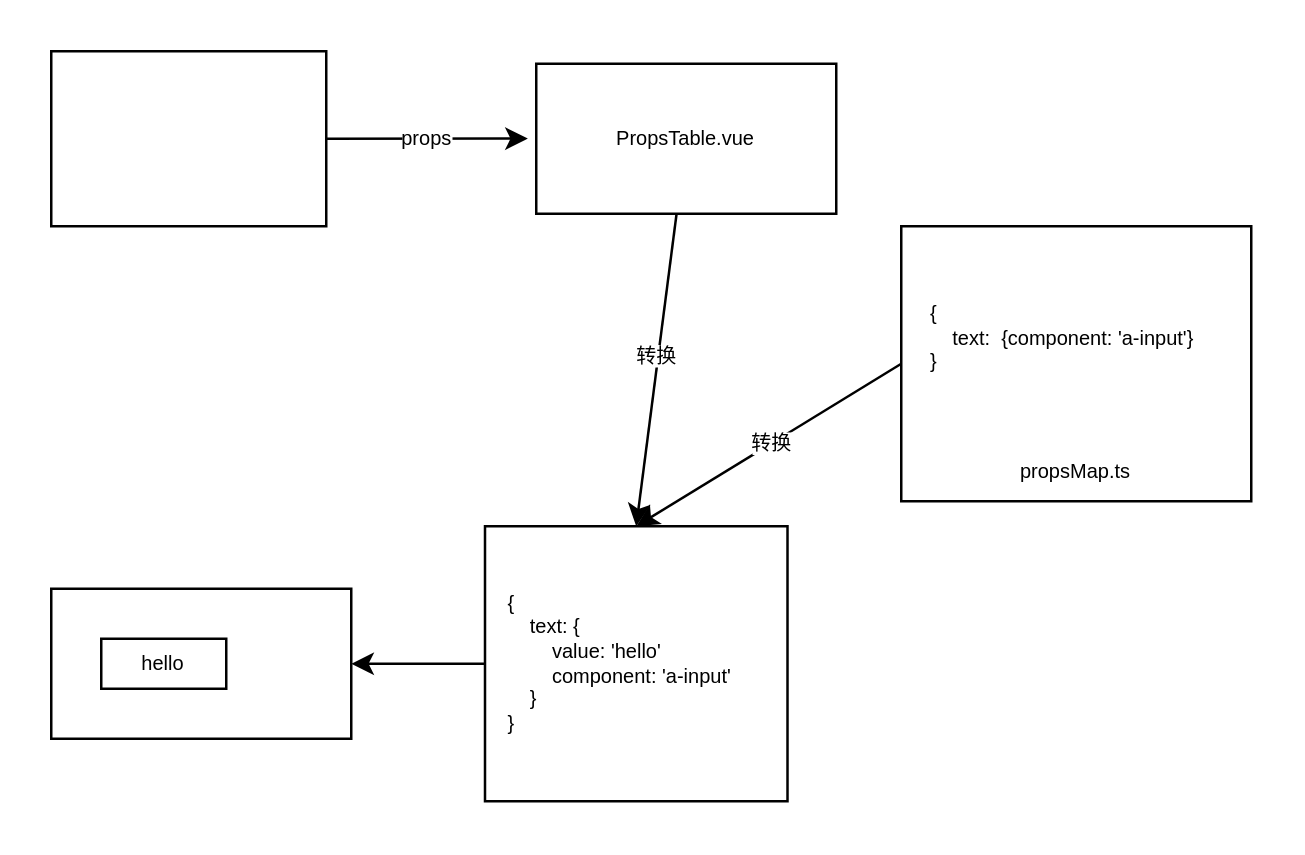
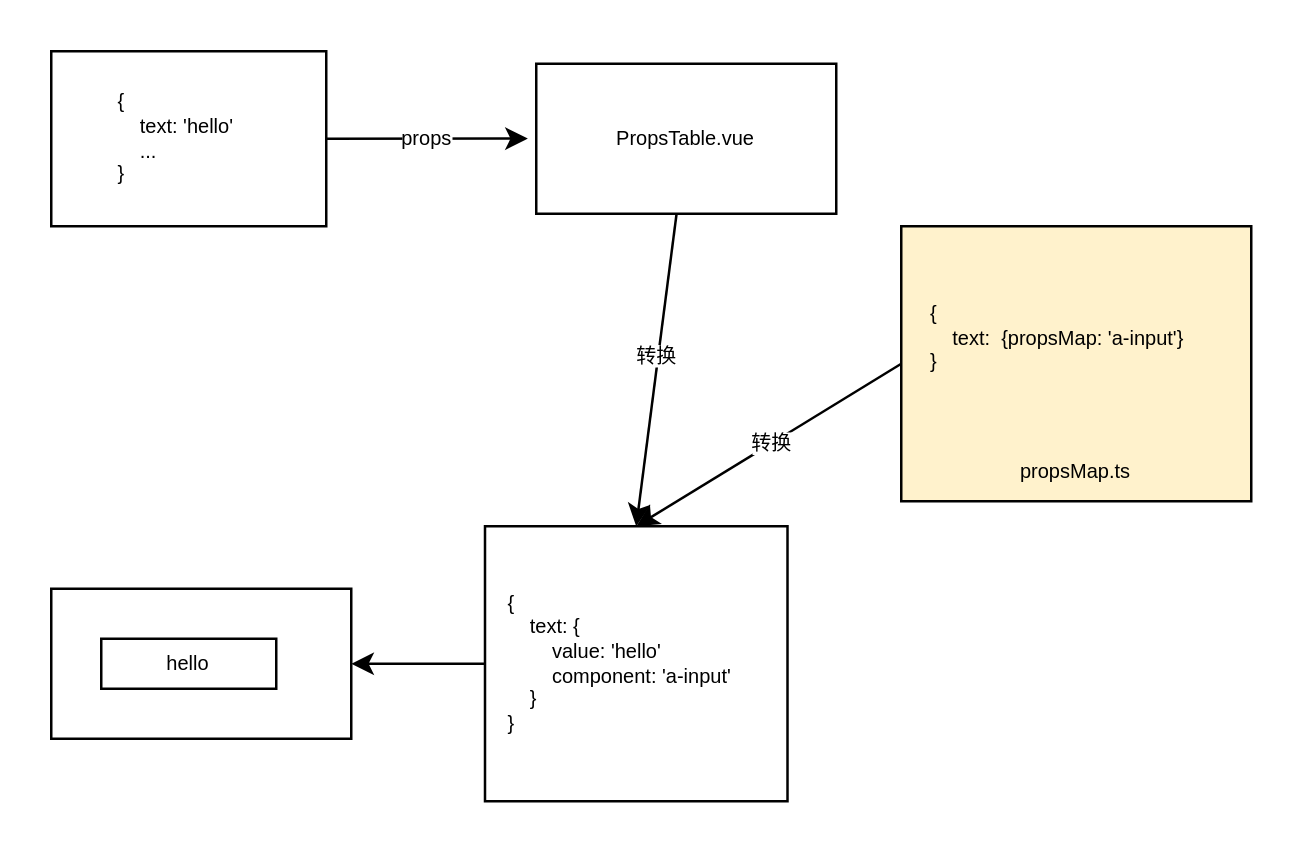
none -> (189, 139)
(1075, 339) -> (1070, 339)
(1076, 364) -> (1076, 364)
(164, 664) -> (189, 664)
